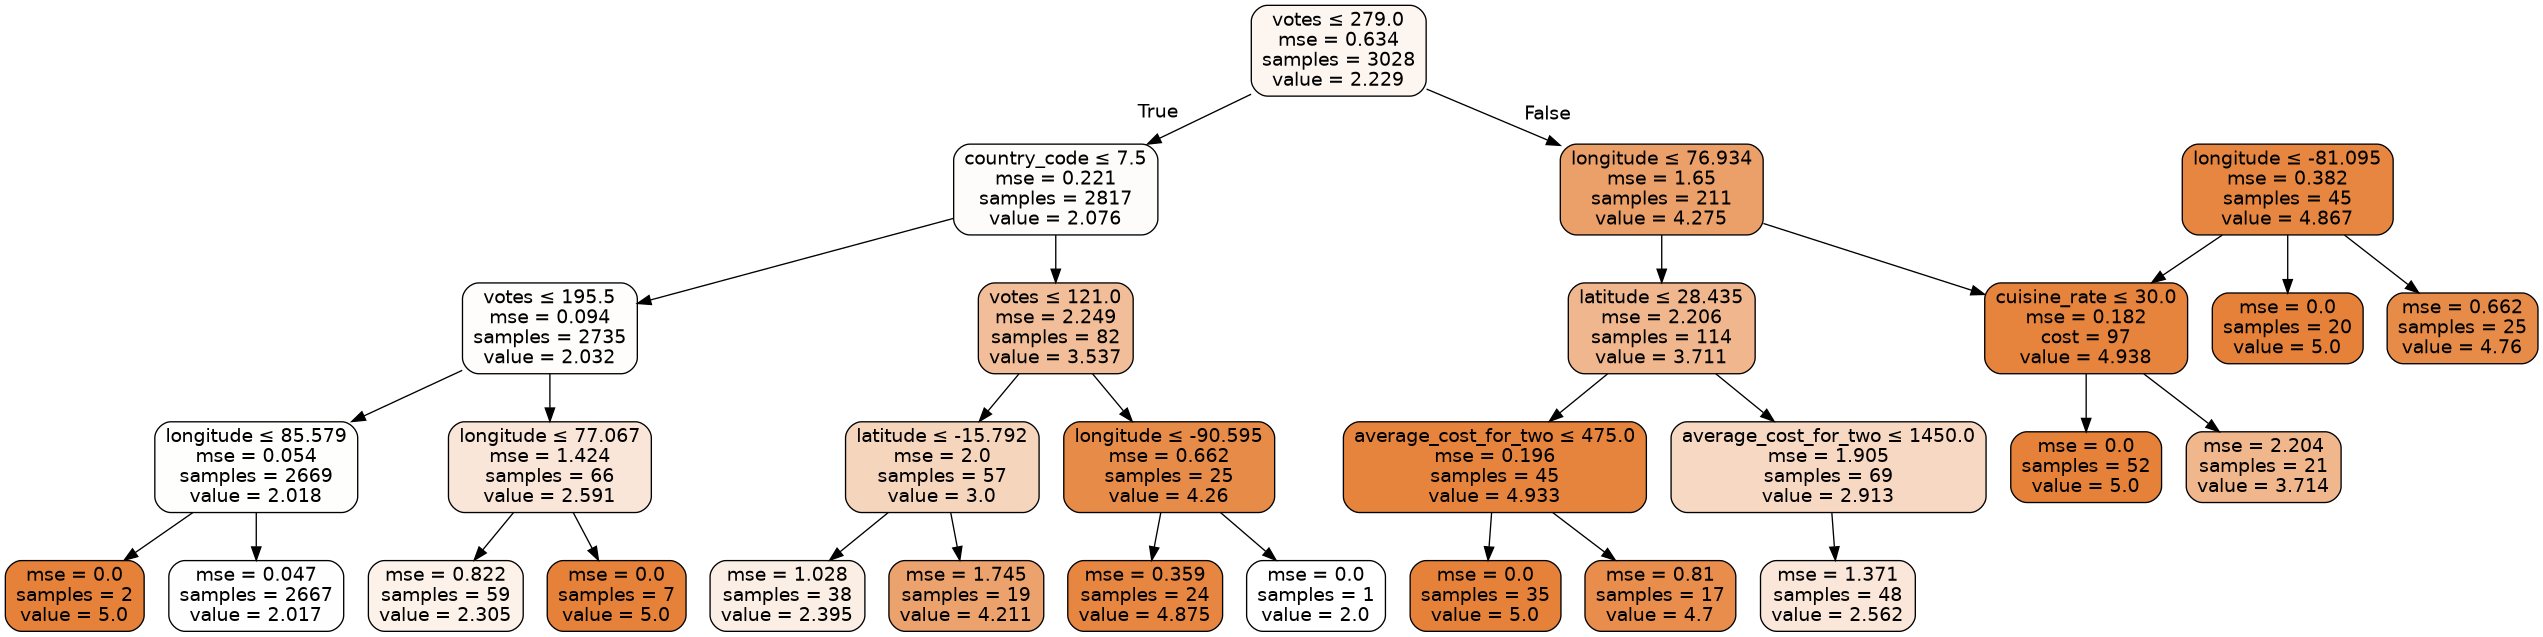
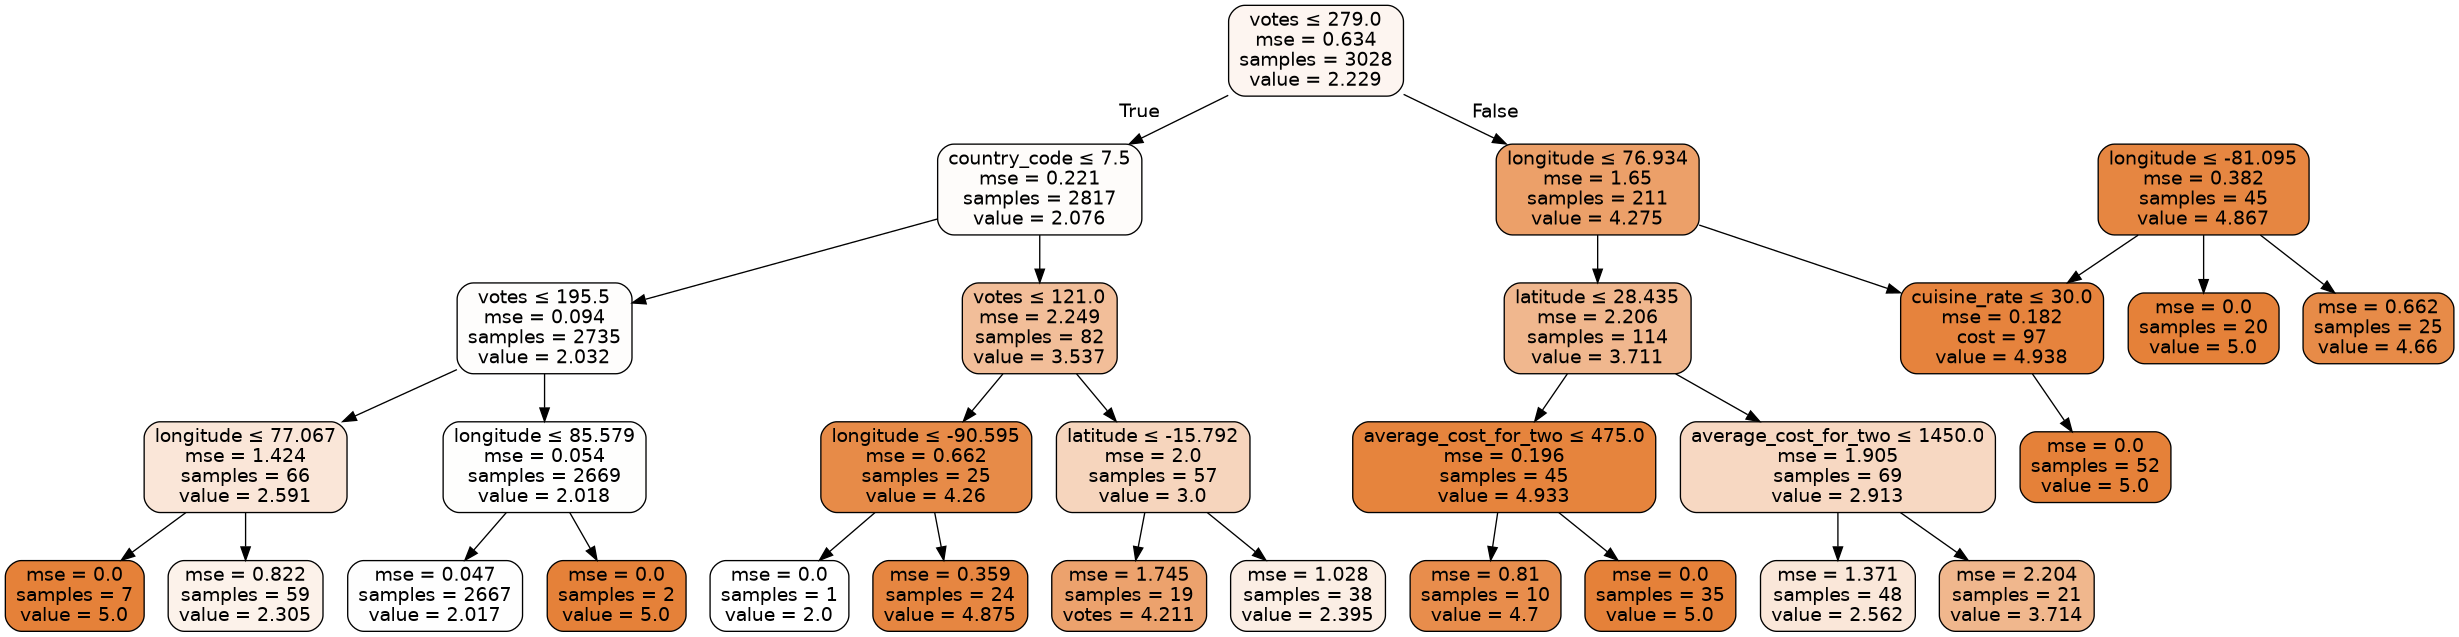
(2463, 348) -> (2378, 348)
(2176, 399) -> (1929, 533)
(1660, 595) -> (1486, 595)
(966, 615) -> (1129, 615)
